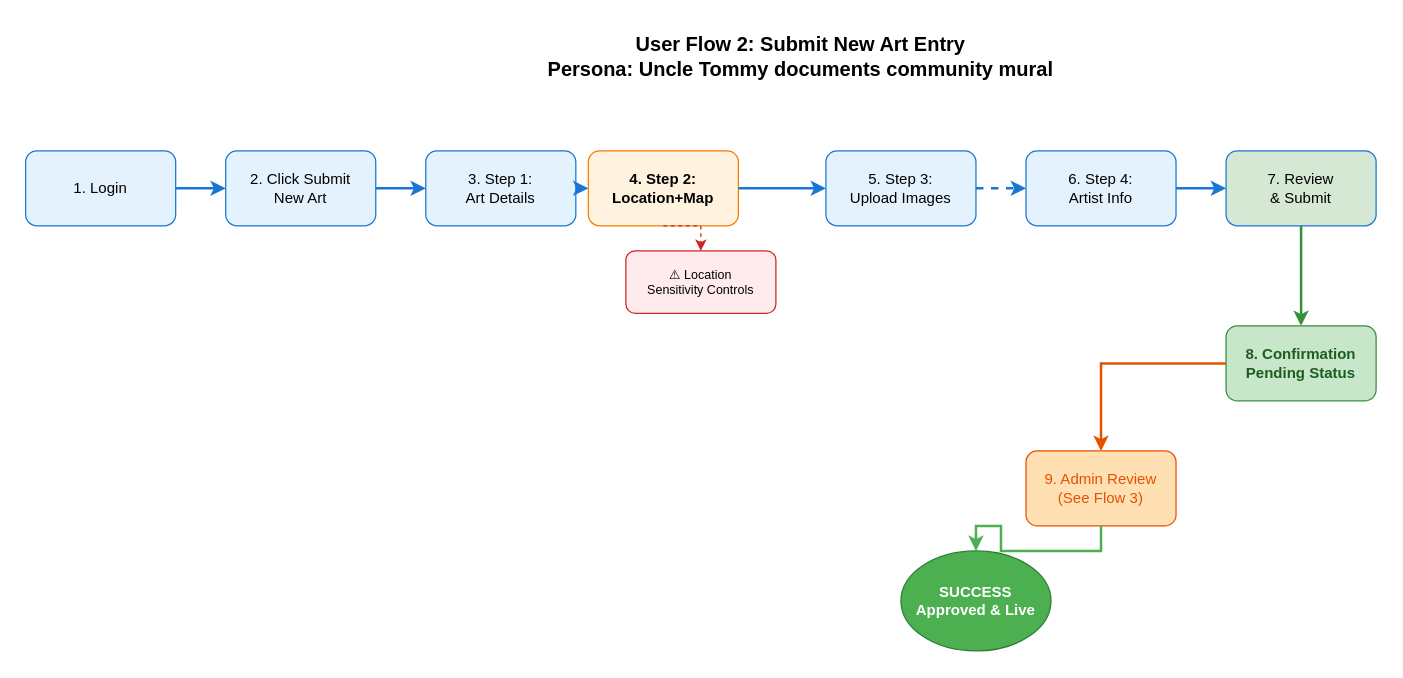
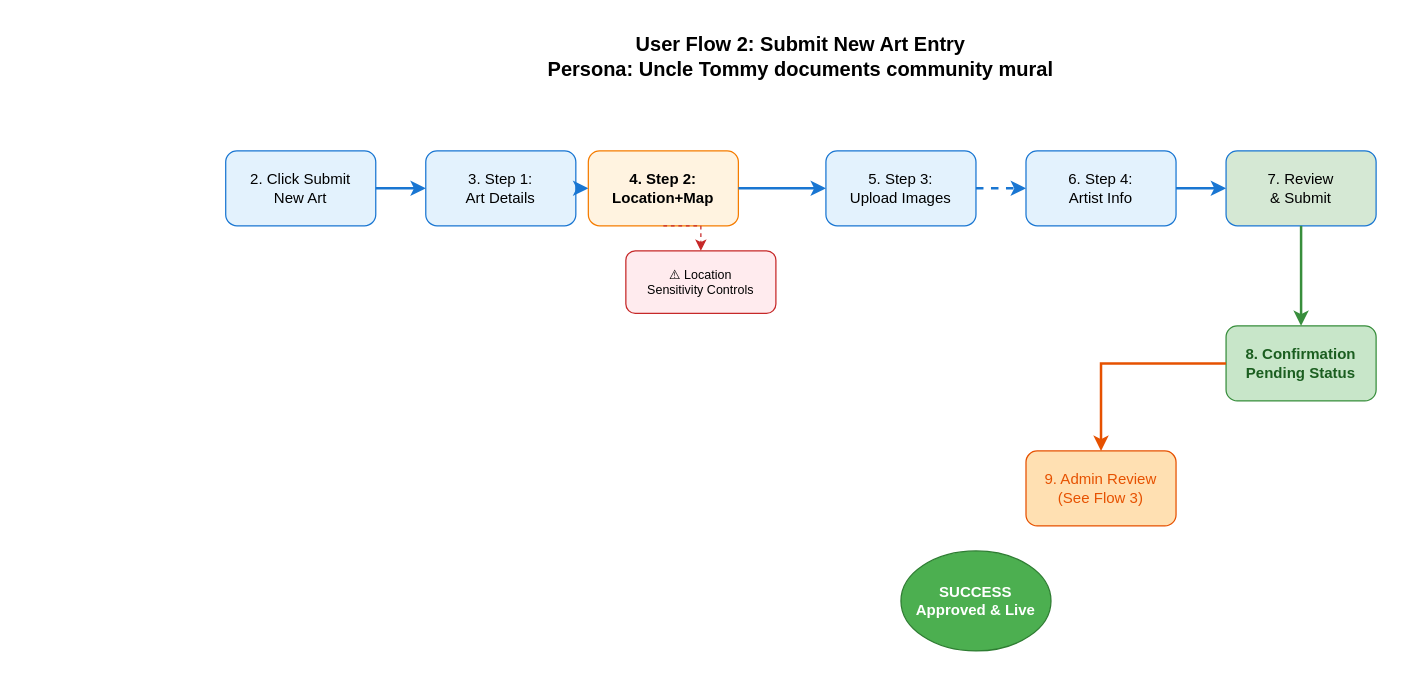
(101, 188) -> none
(195, 188) -> none
(1032, 551) -> none
